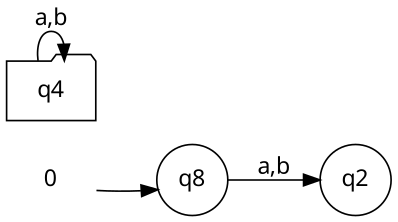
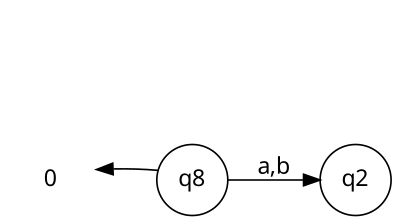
(51, 91) -> none
(119, 191) -> (136, 169)
